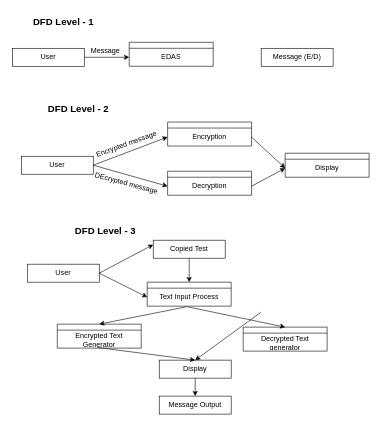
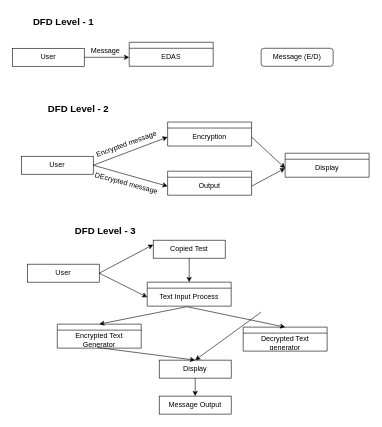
(297, 57) -> (297, 57)
(210, 186) -> (210, 186)
